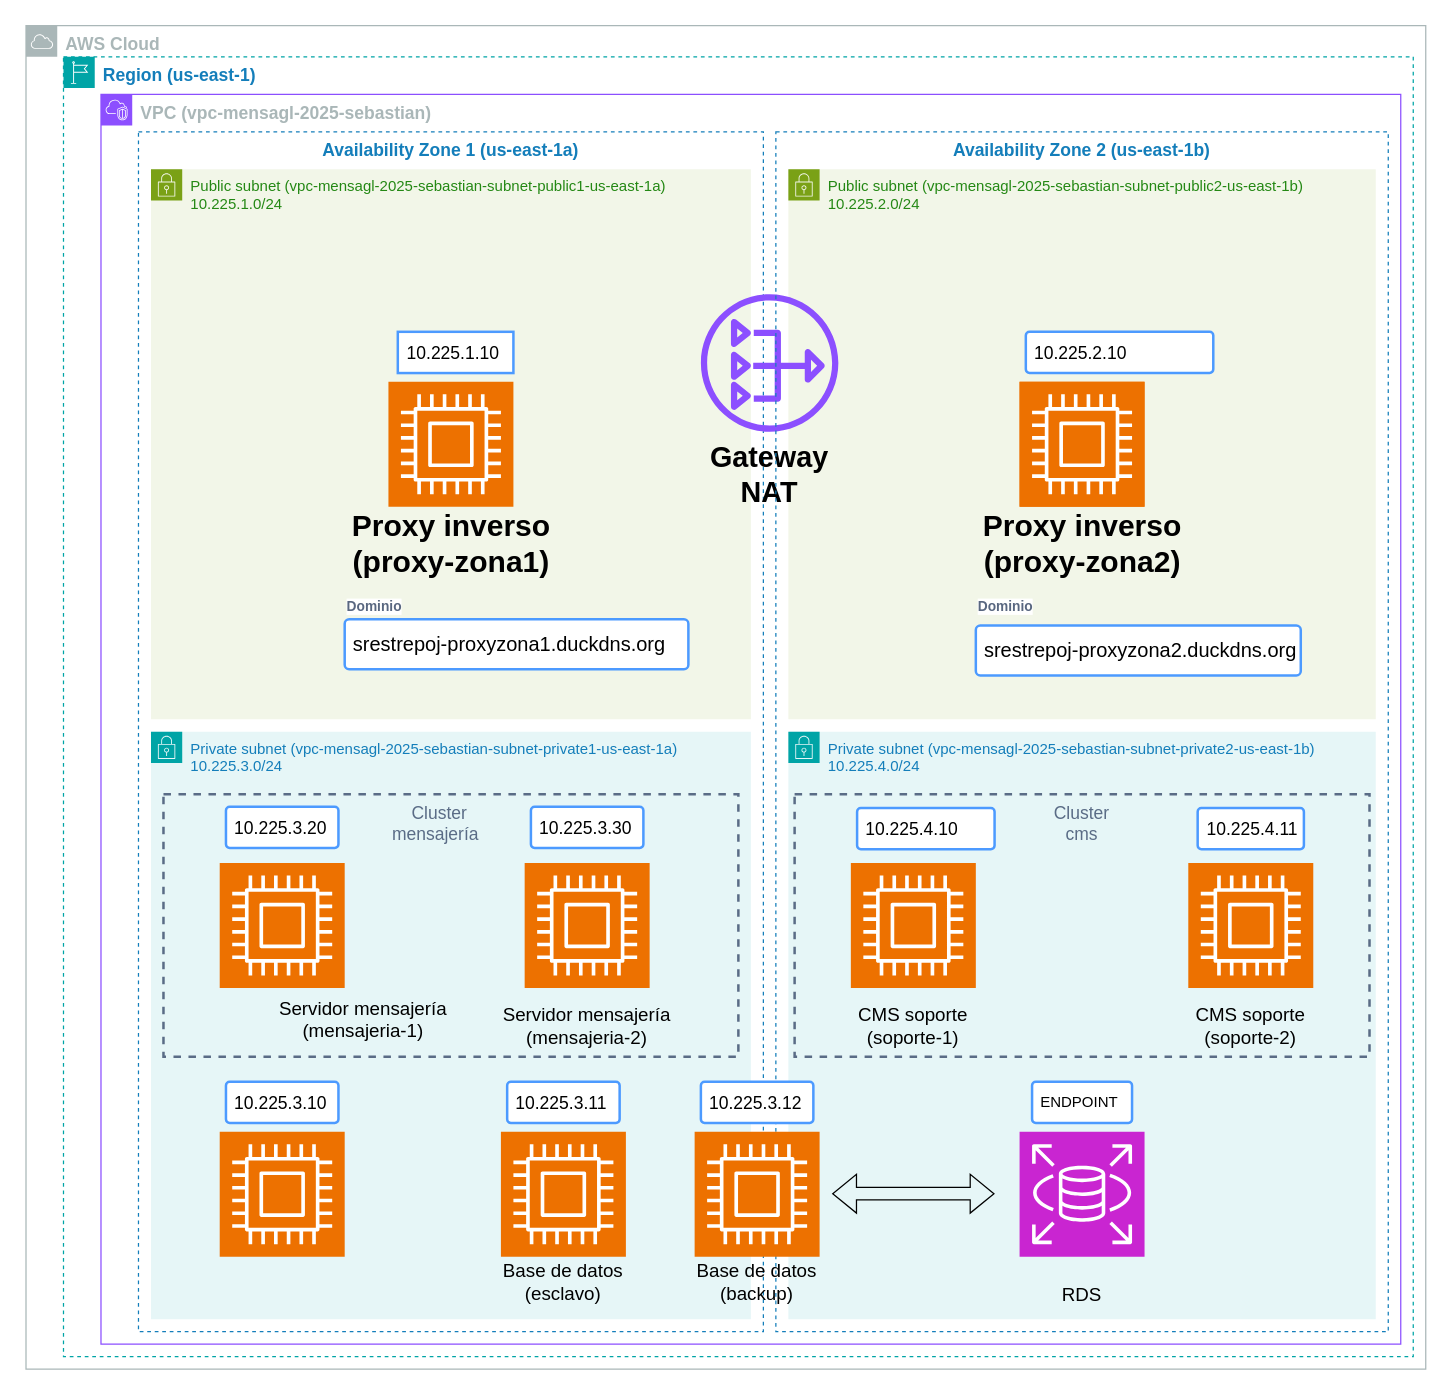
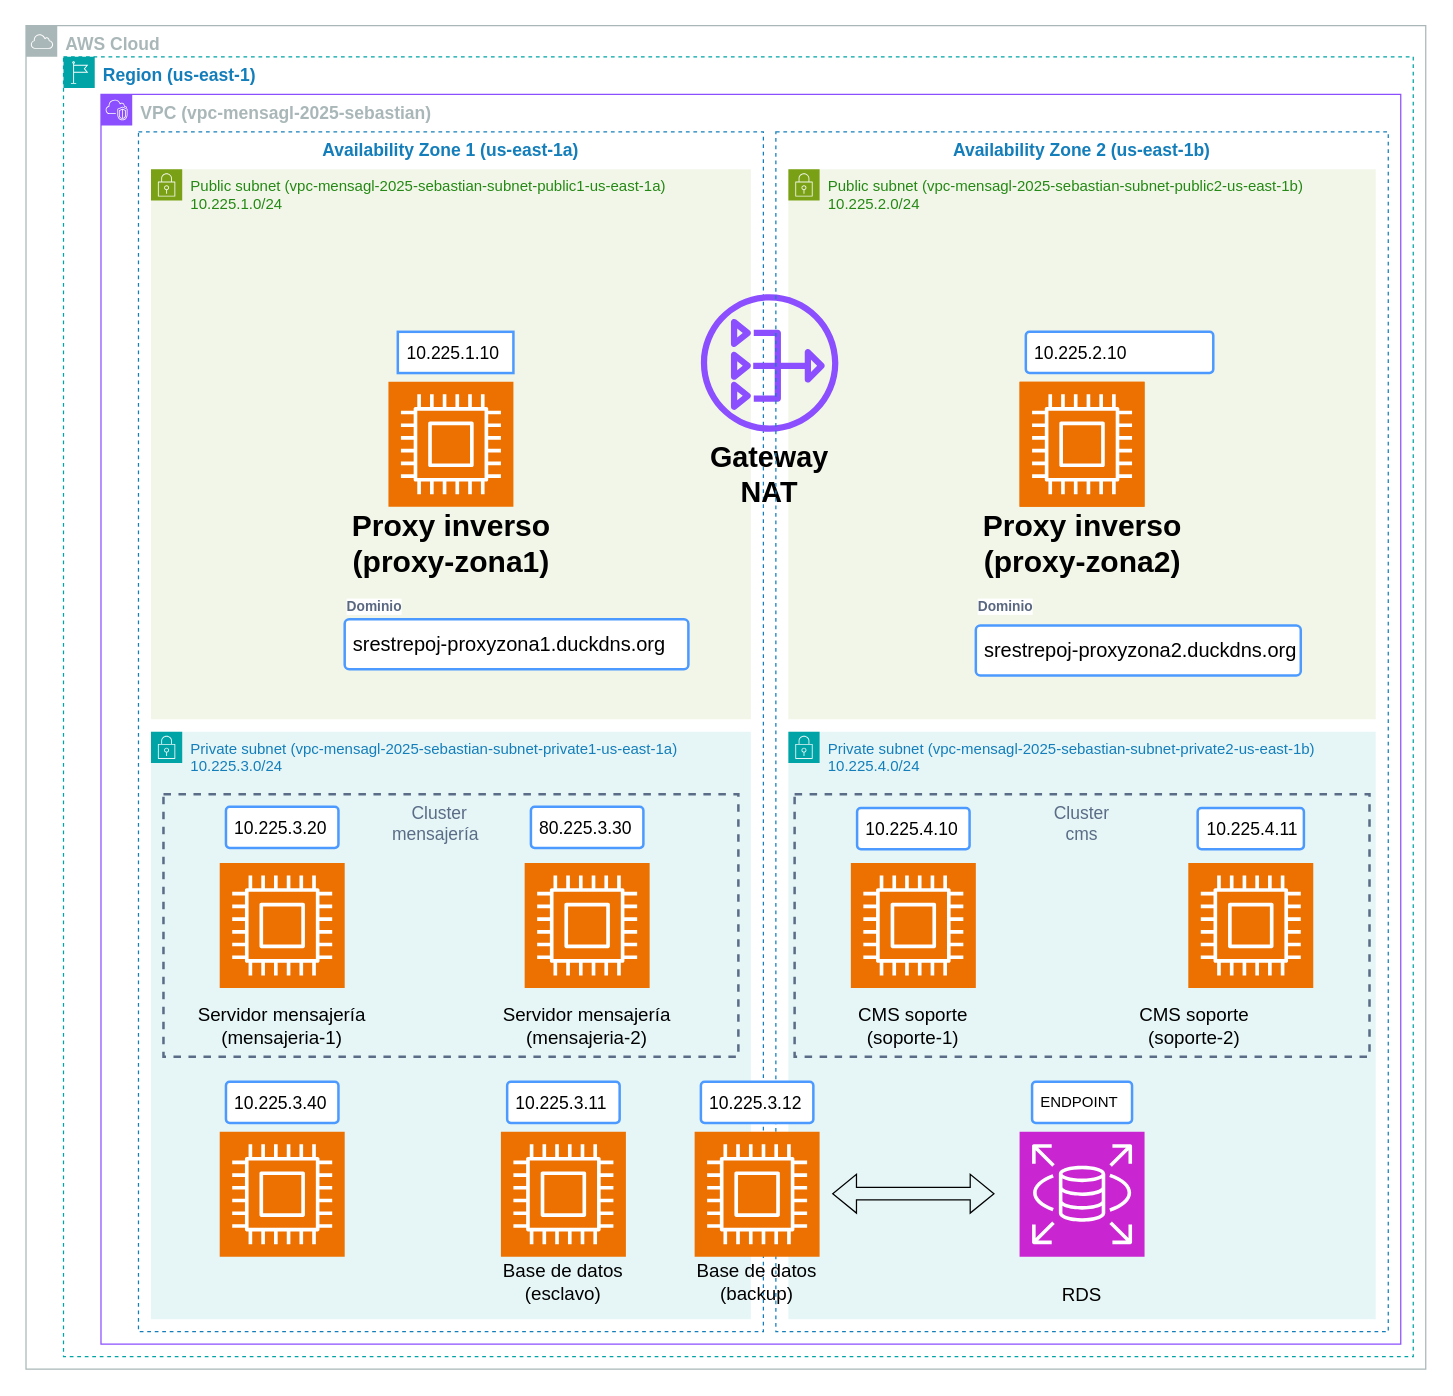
(580, 828) -> (580, 828)
(926, 829) -> (913, 829)
(363, 1019) -> (282, 1026)
(1251, 1026) -> (1194, 1026)
(275, 1103) -> (275, 1103)
